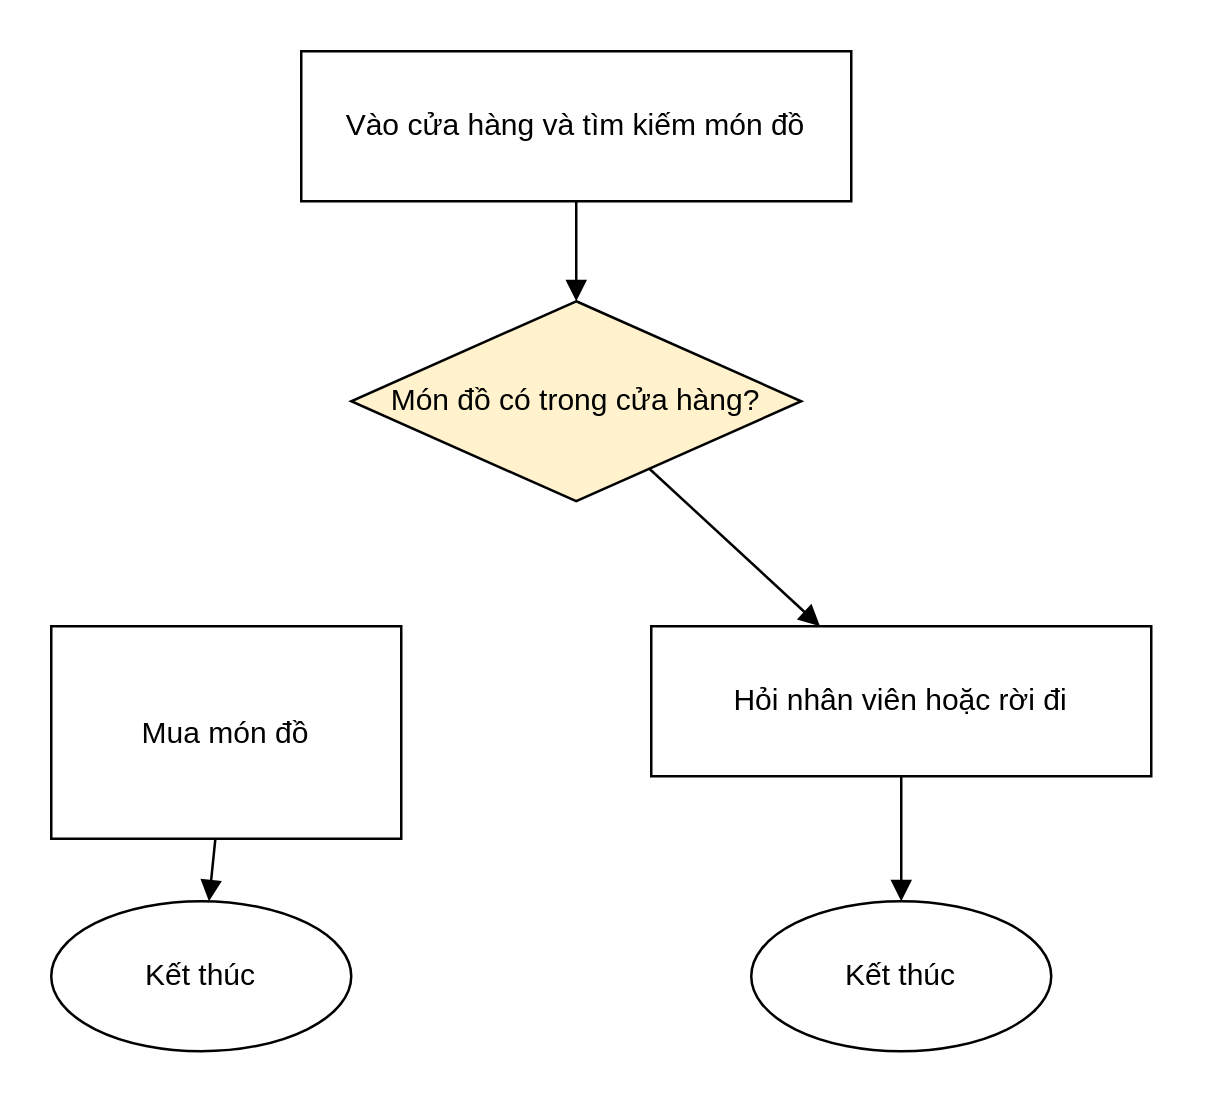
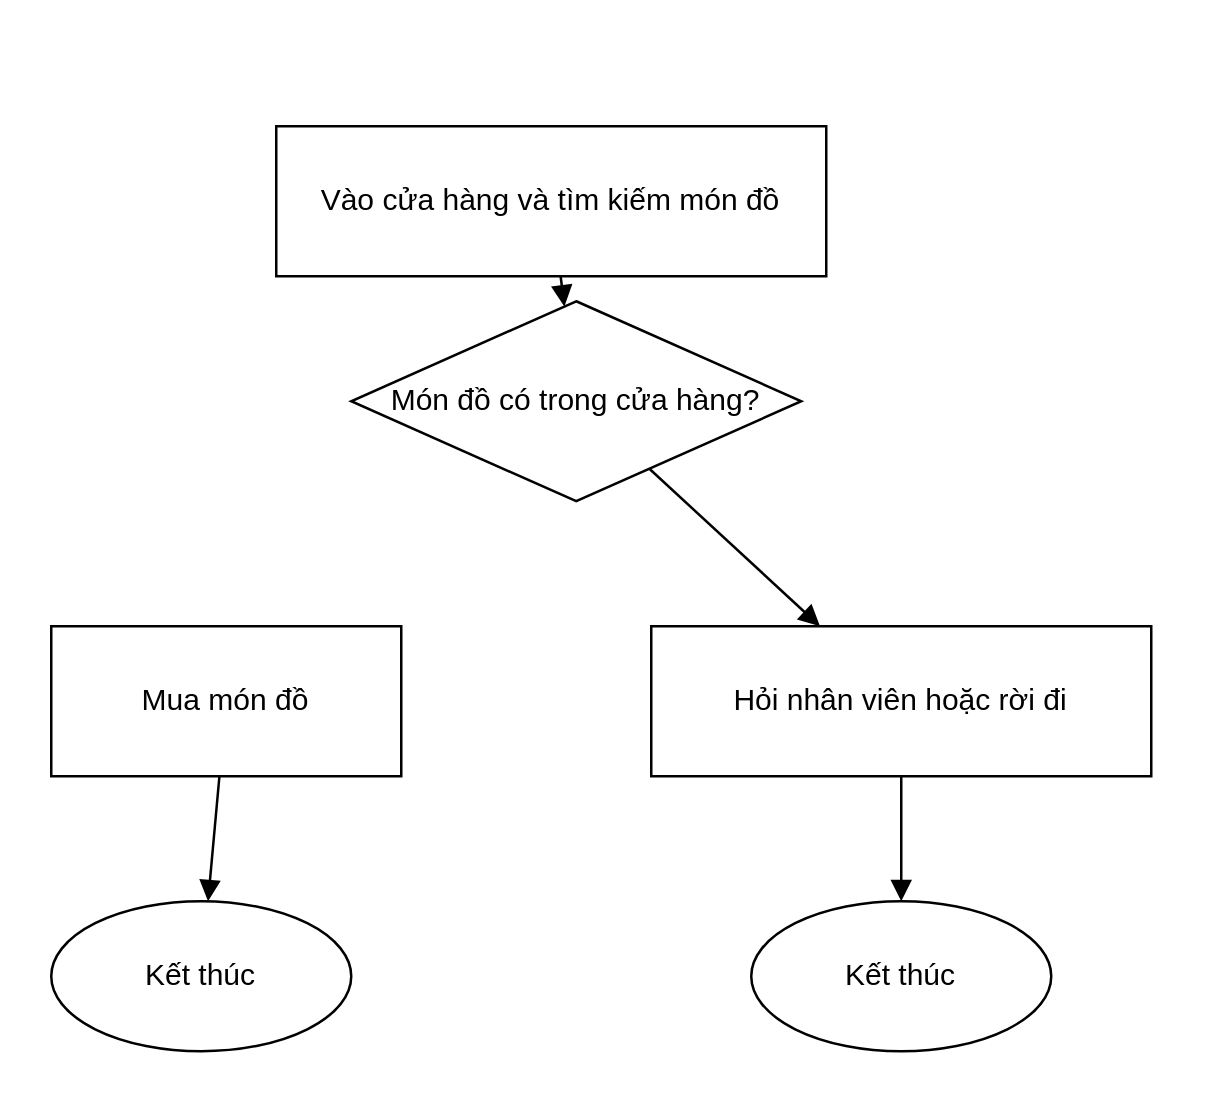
(576, 126) -> (551, 201)
(576, 401) -> (576, 401)
(226, 733) -> (226, 701)
